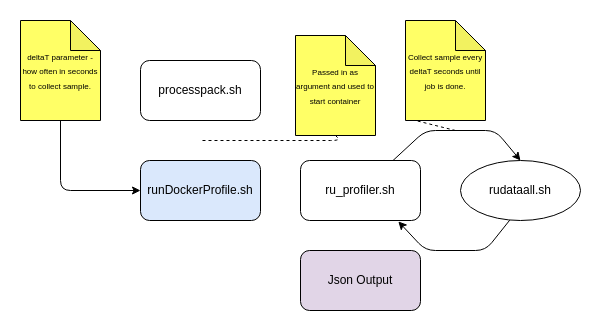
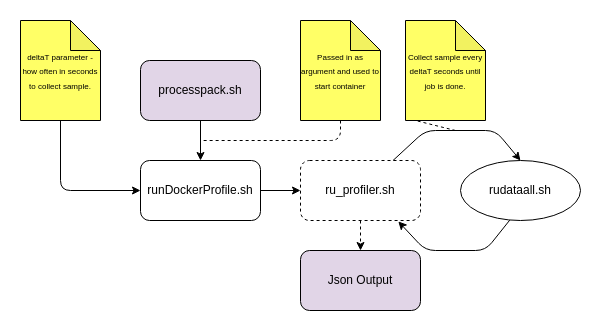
(336, 86) -> (341, 71)
(201, 91) -> (201, 91)
none -> (201, 137)
(201, 191) -> (201, 191)
none -> (277, 191)
(361, 191) -> (361, 191)
none -> (361, 232)
